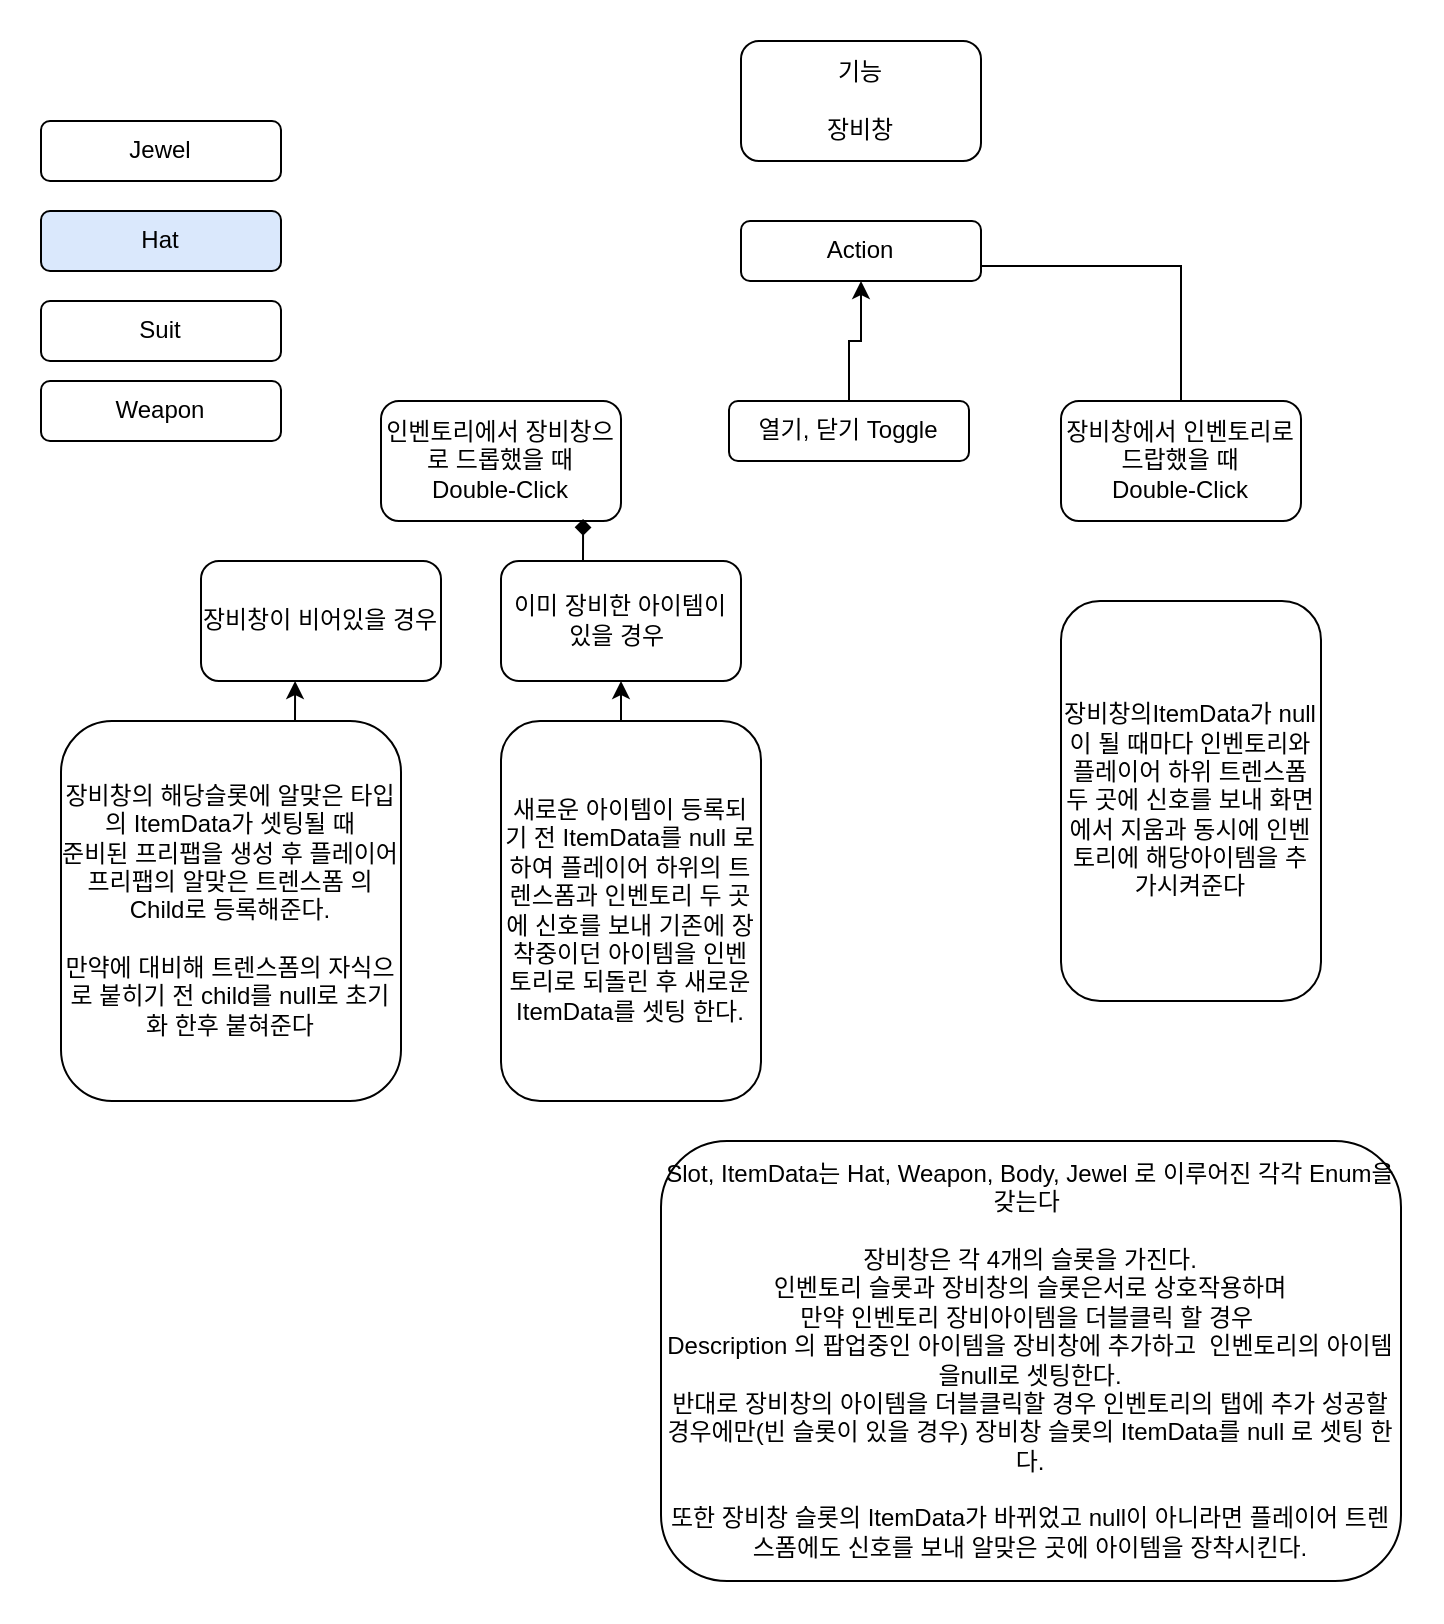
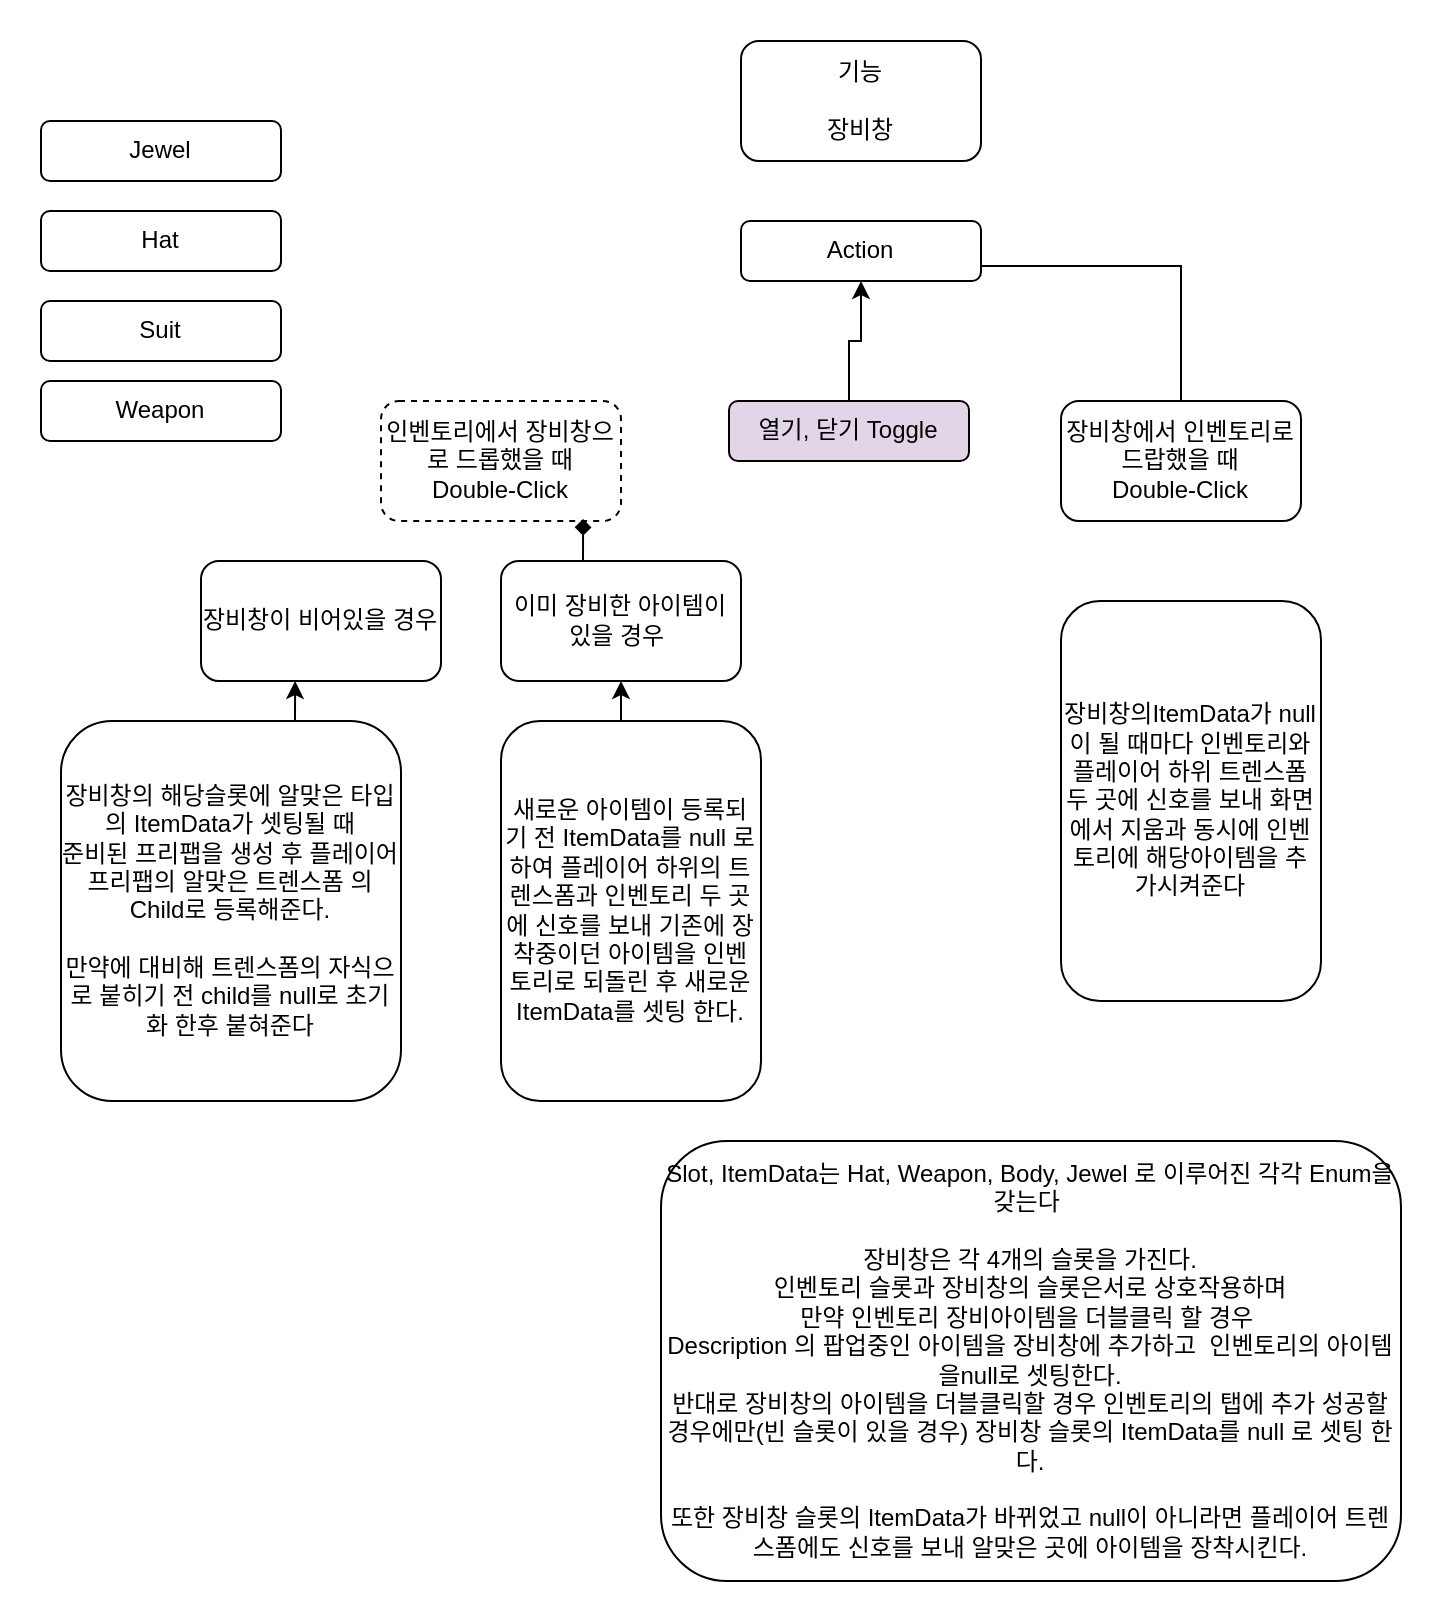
(161, 241) -> (161, 241)
(849, 431) -> (849, 431)
(501, 461) -> (501, 461)
